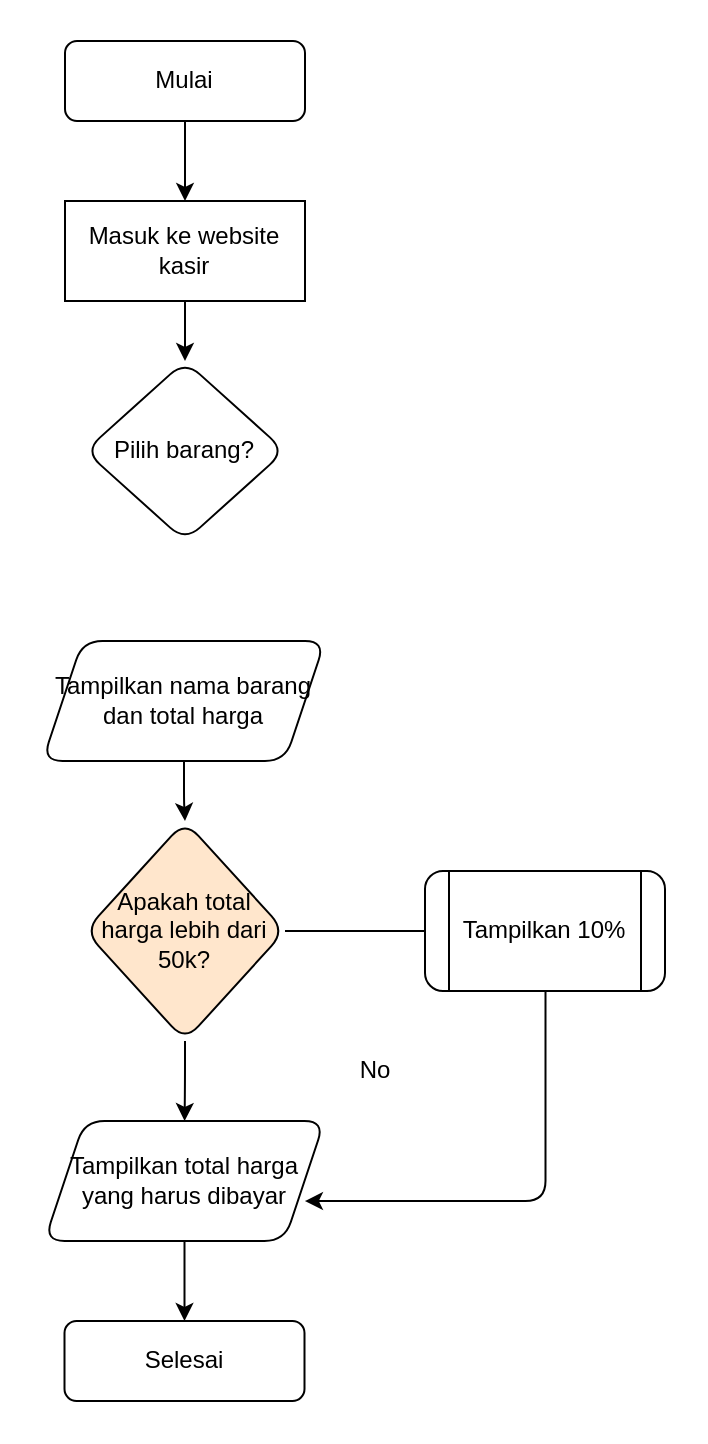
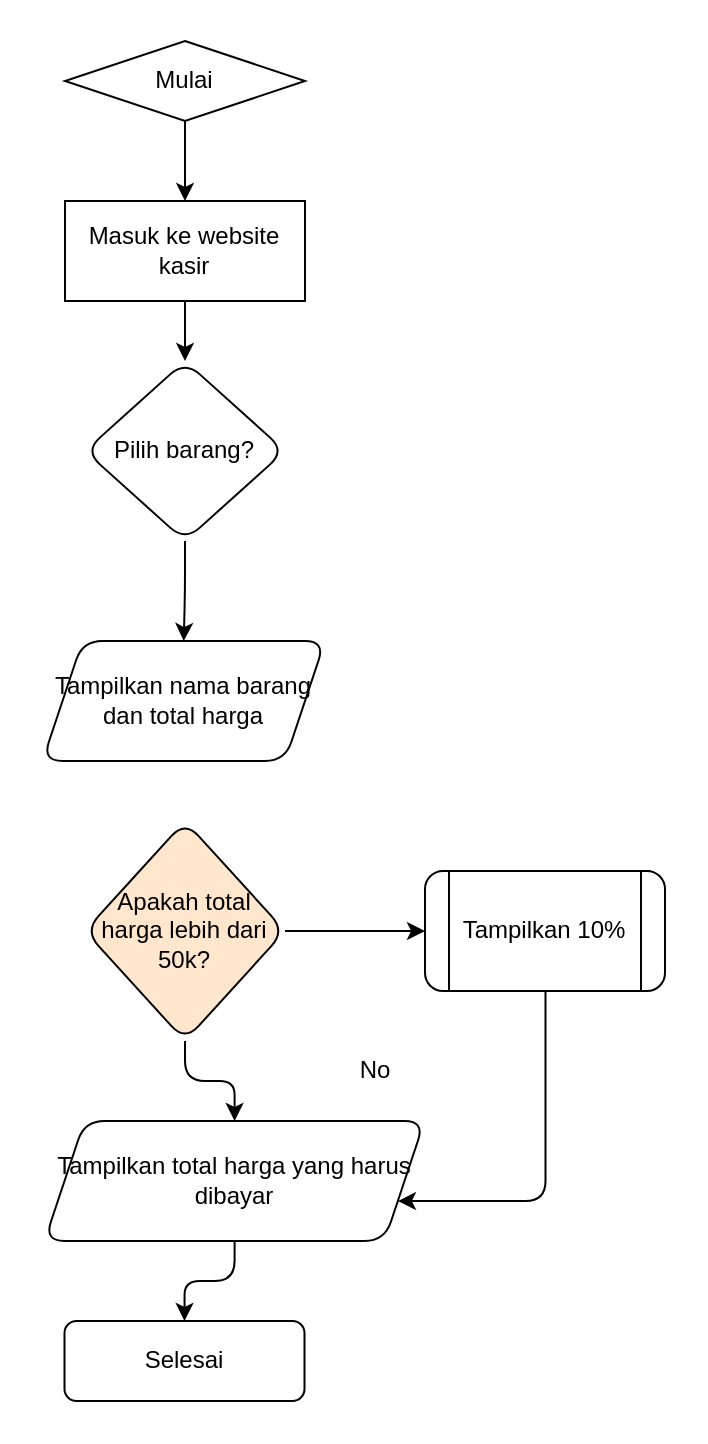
(185, 81) -> (185, 81)
none -> (185, 583)
(184, 782) -> none
(415, 931) -> (410, 931)
(185, 1181) -> (235, 1181)
